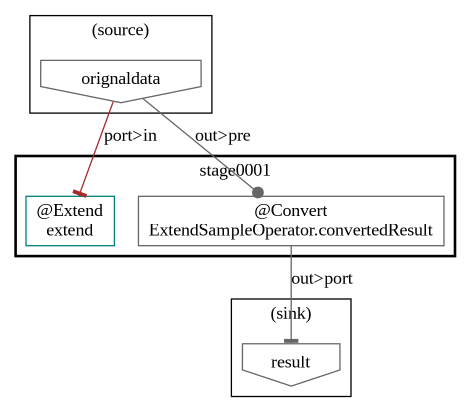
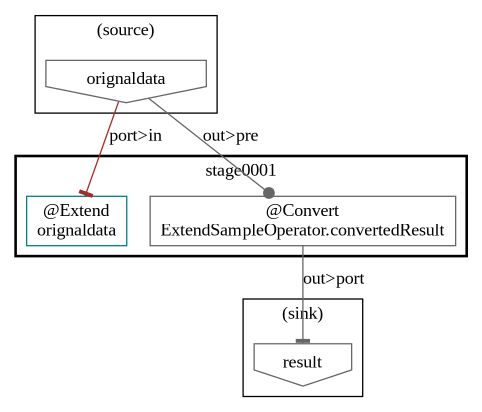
(70, 221) -> (77, 221)
